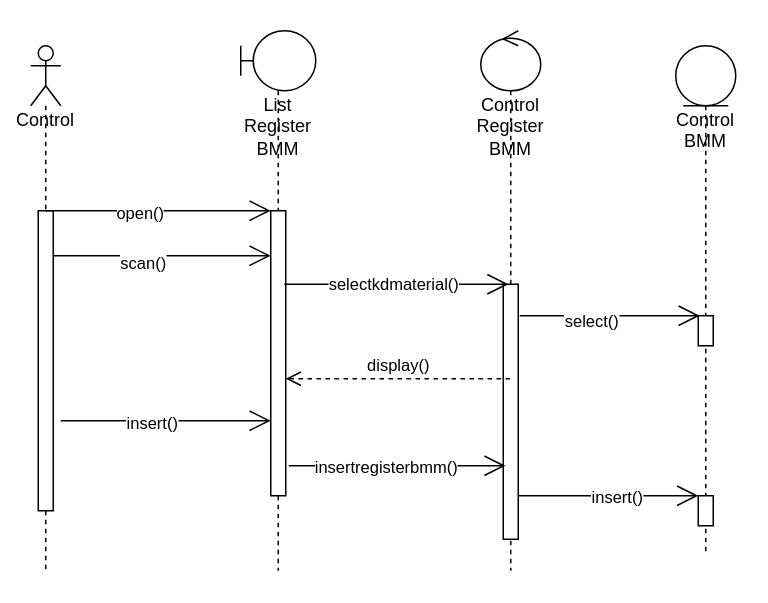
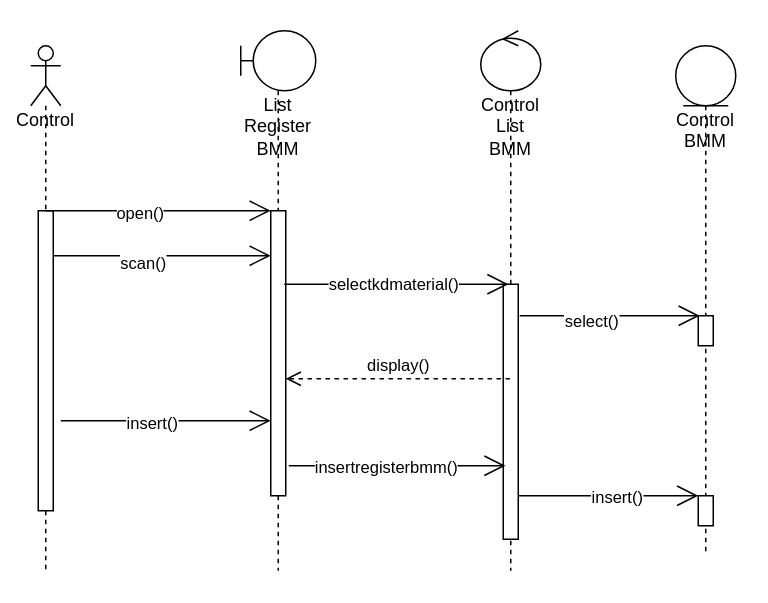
(511, 138) -> (511, 128)
